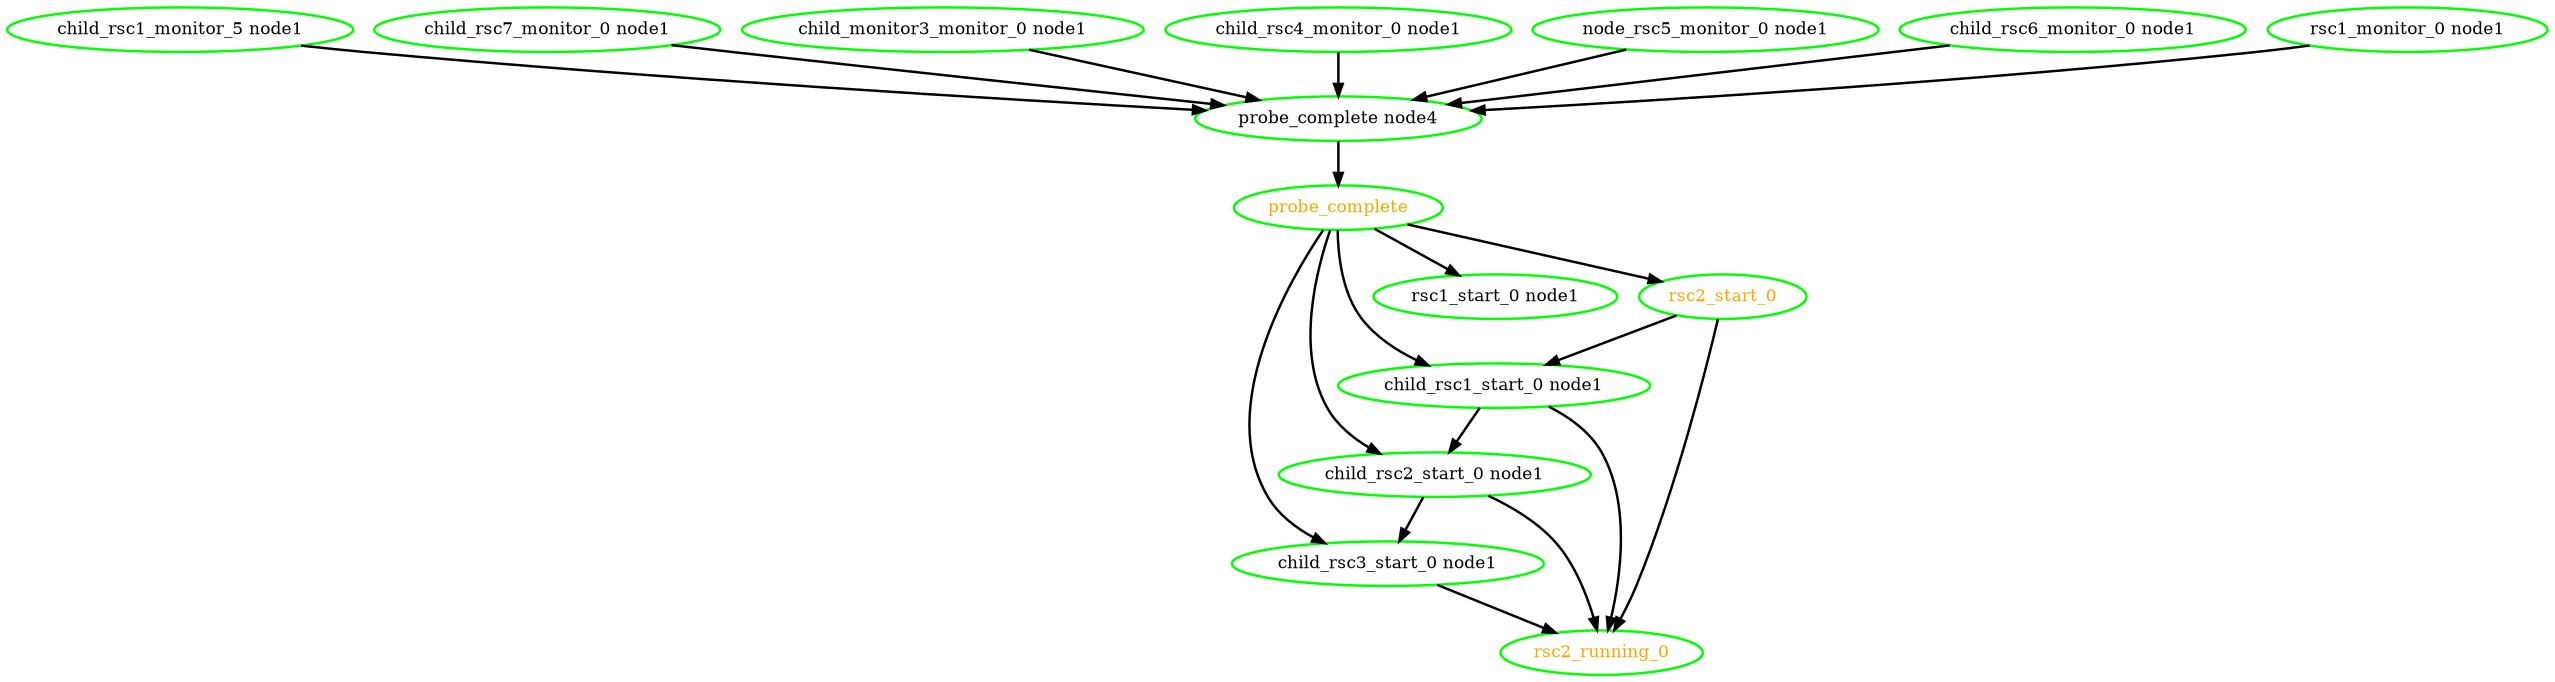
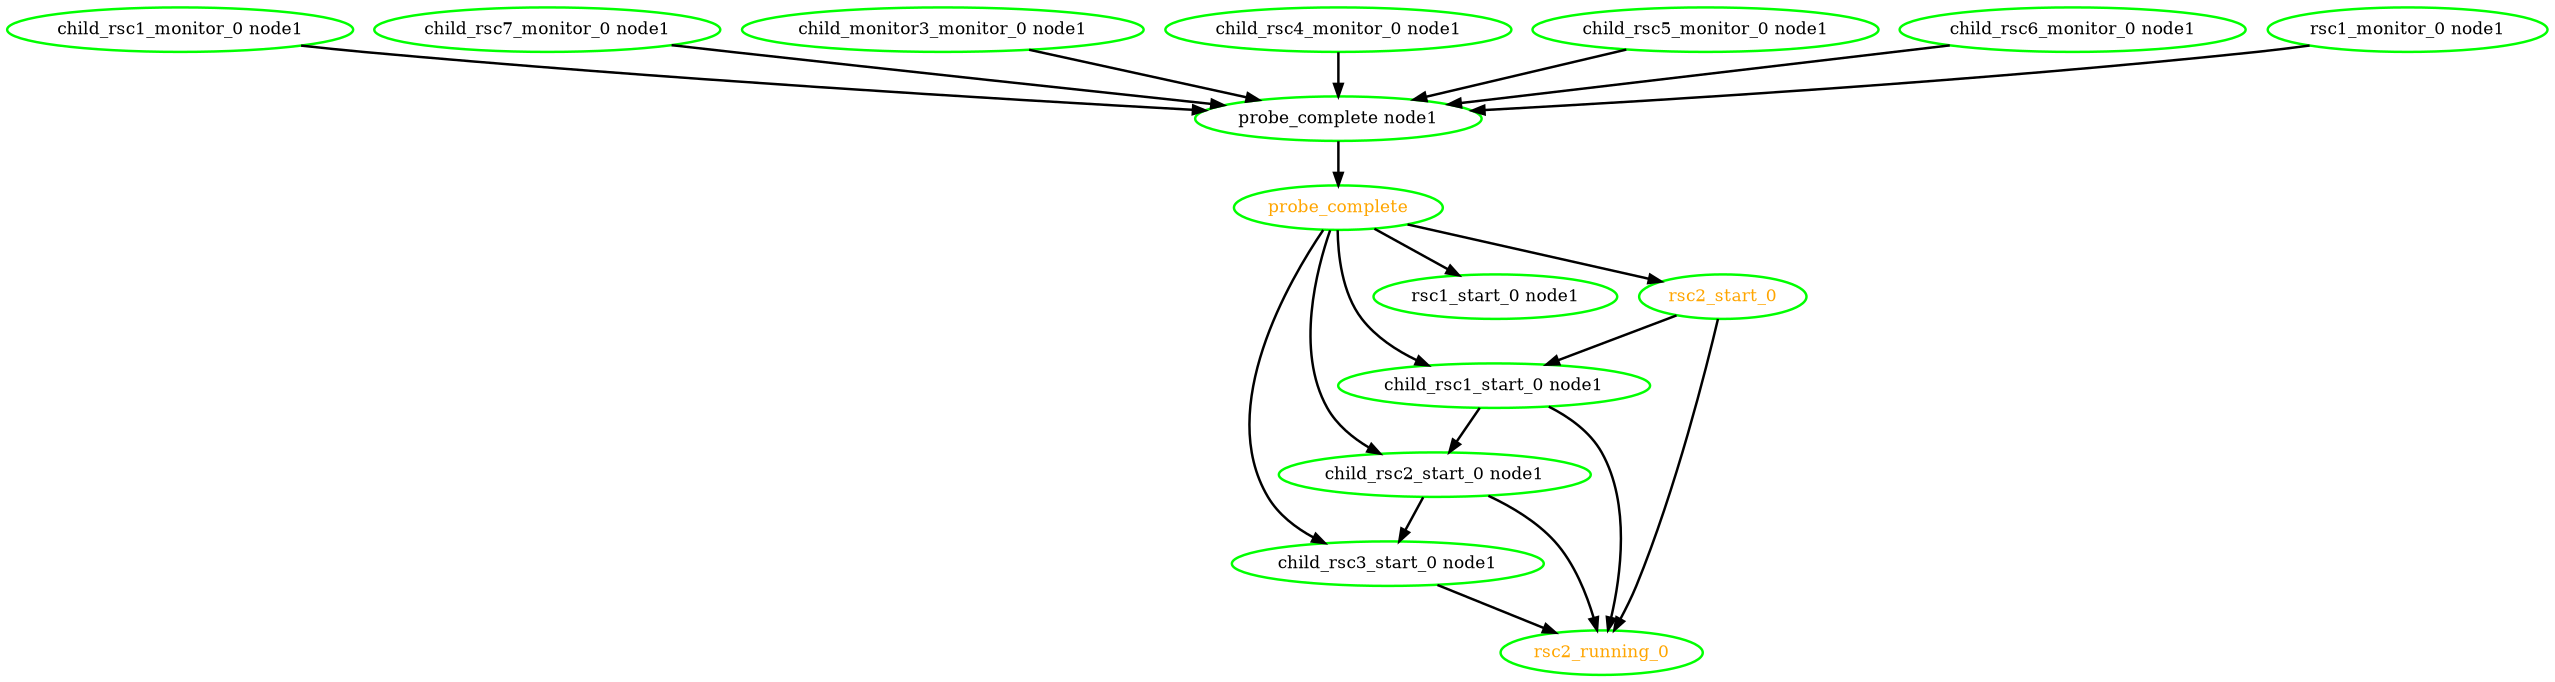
(180, 30) -> (180, 30)
(1705, 30) -> (1705, 30)
(1338, 119) -> (1338, 119)
